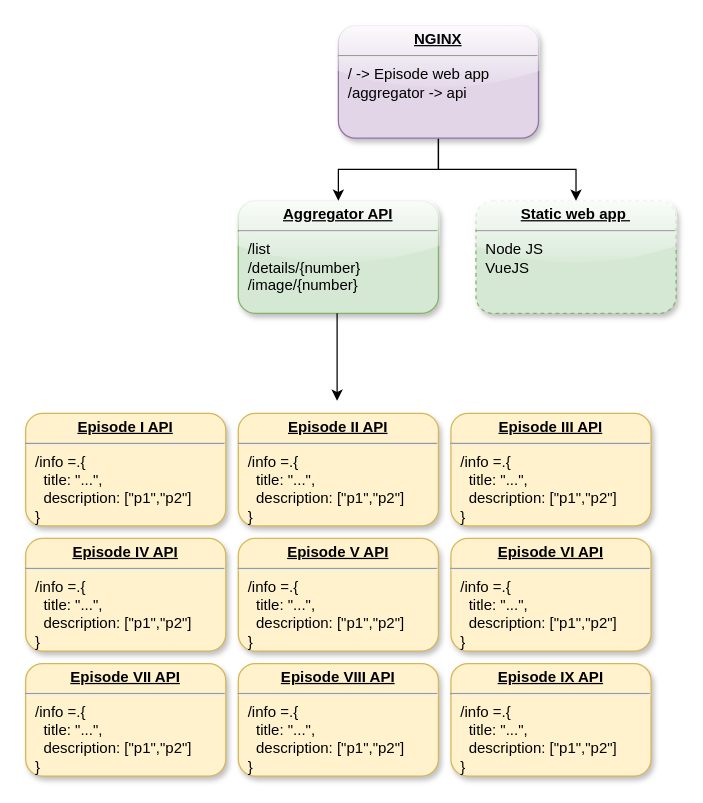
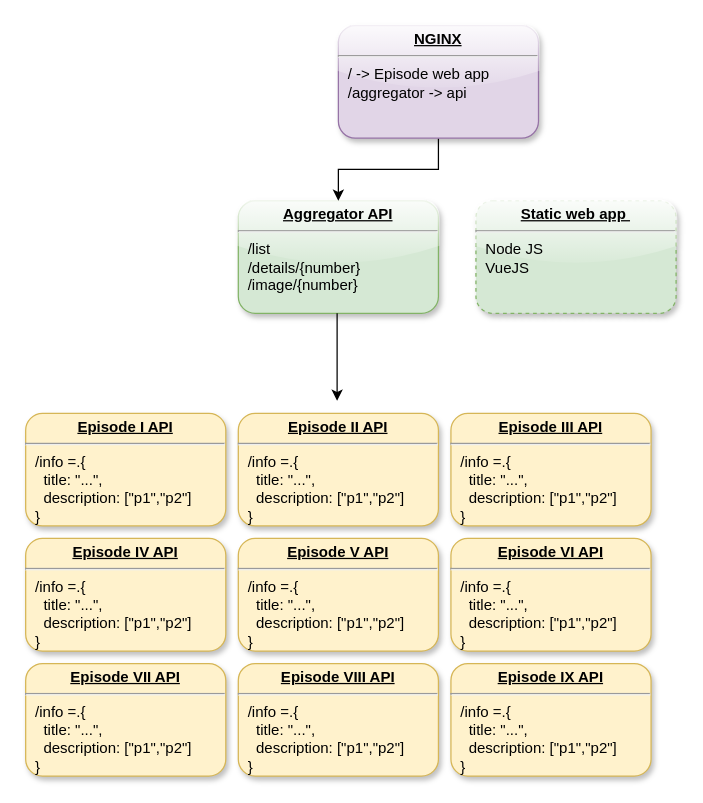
(519, 169) -> none
